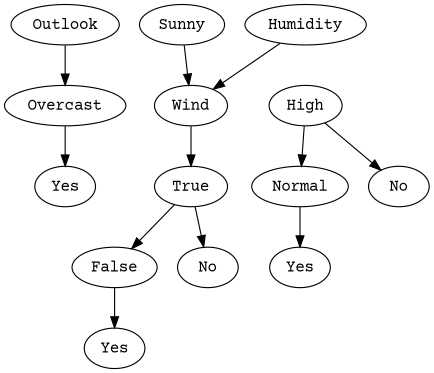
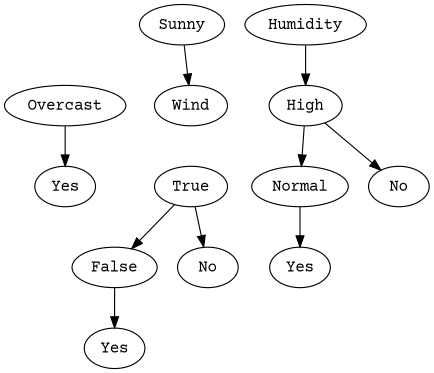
(65, 25) -> none
(252, 63) -> (306, 60)
(191, 141) -> none
